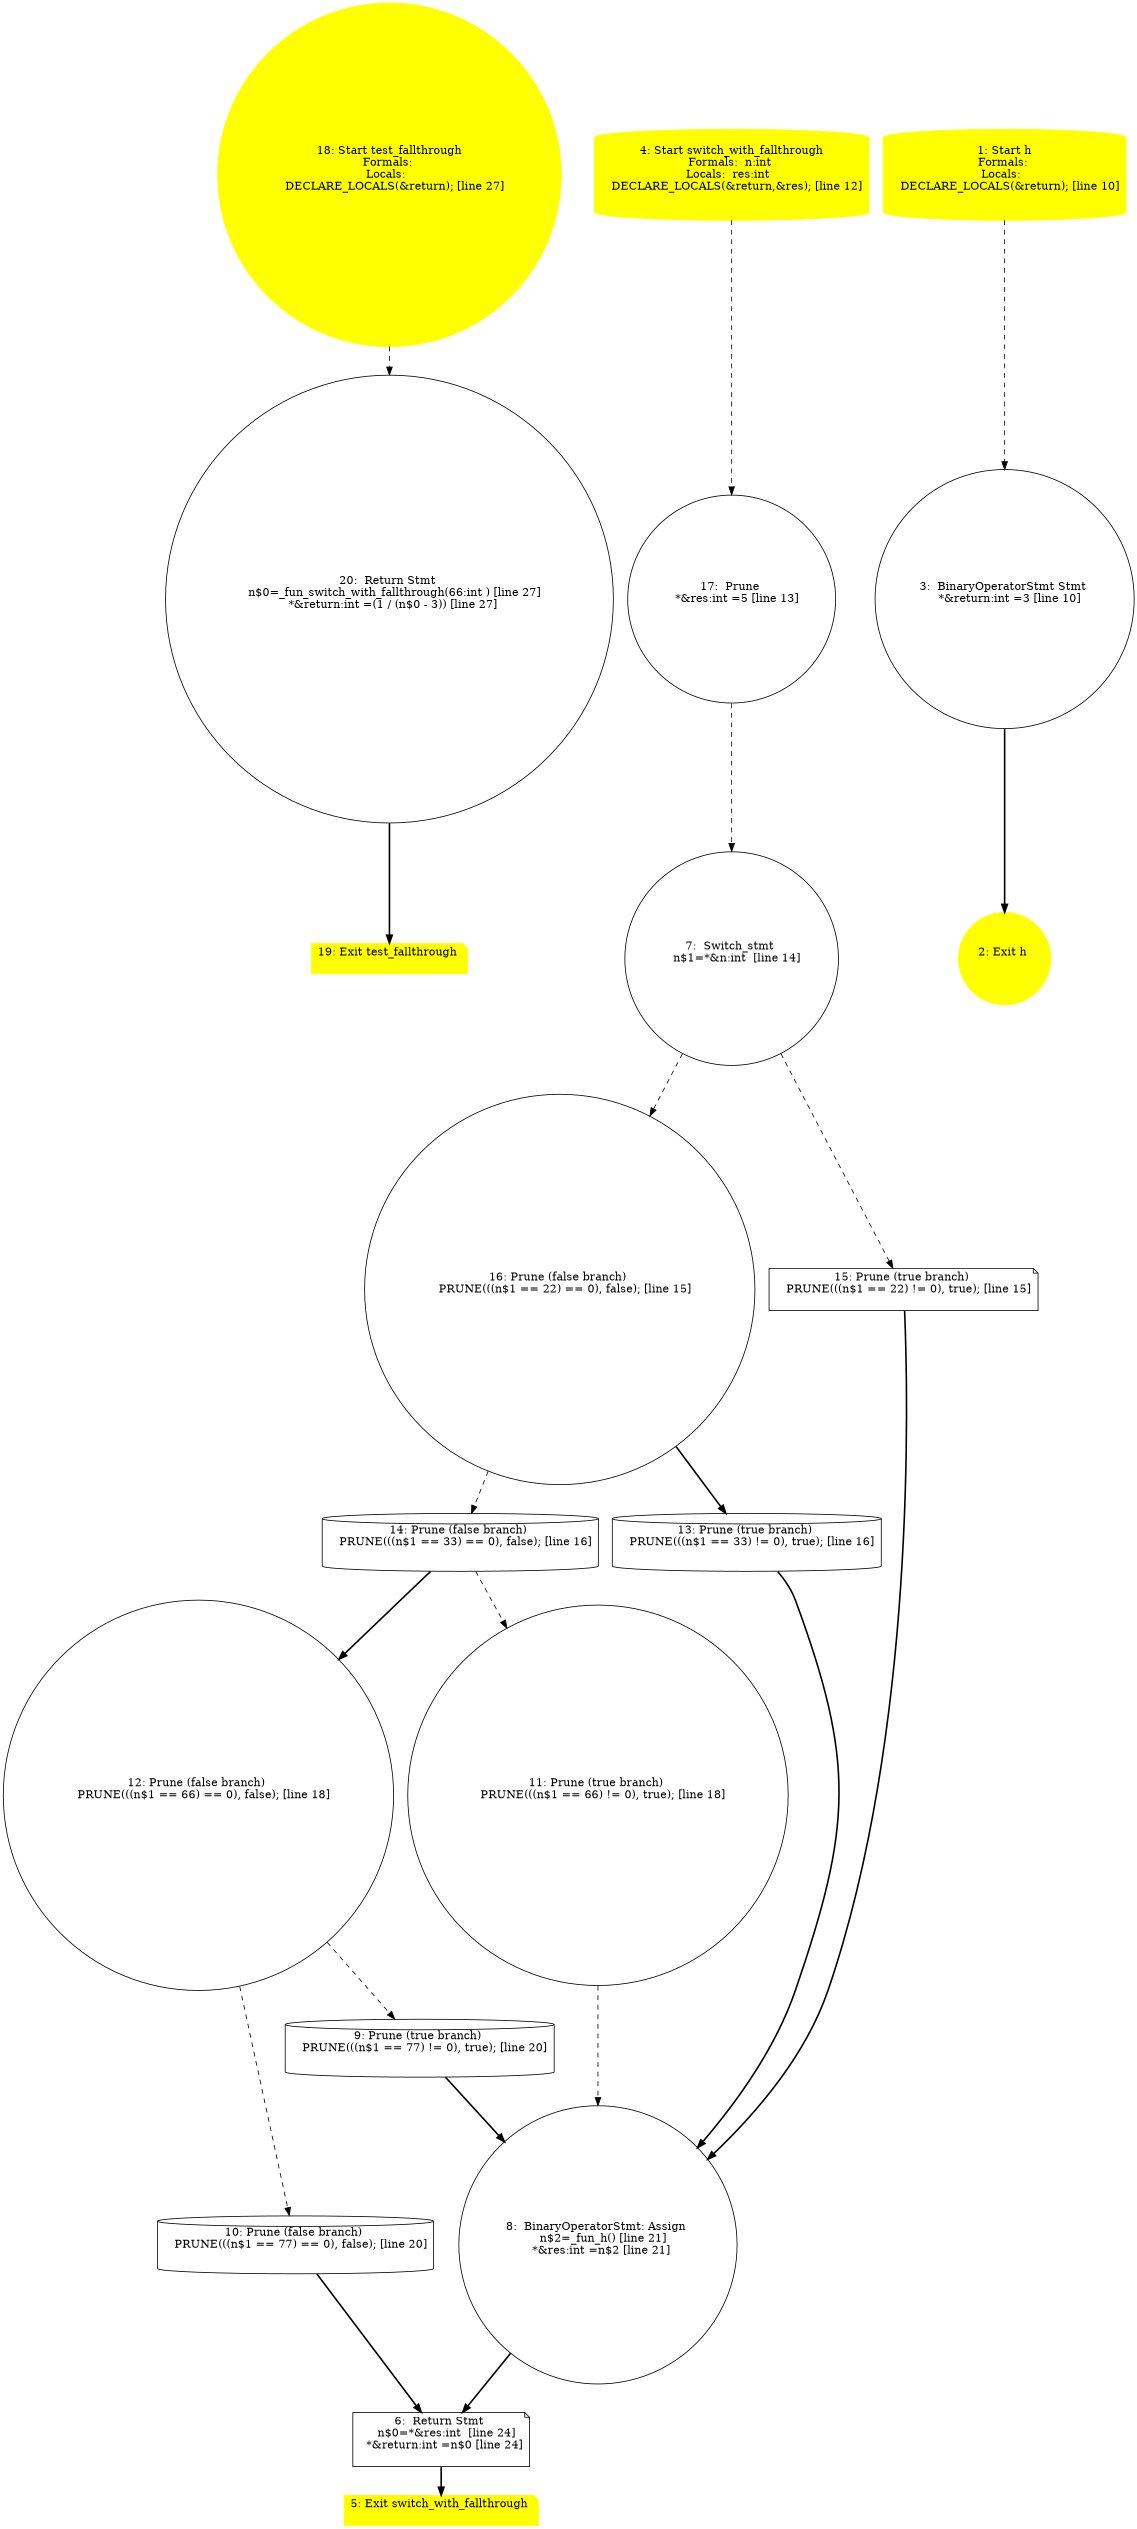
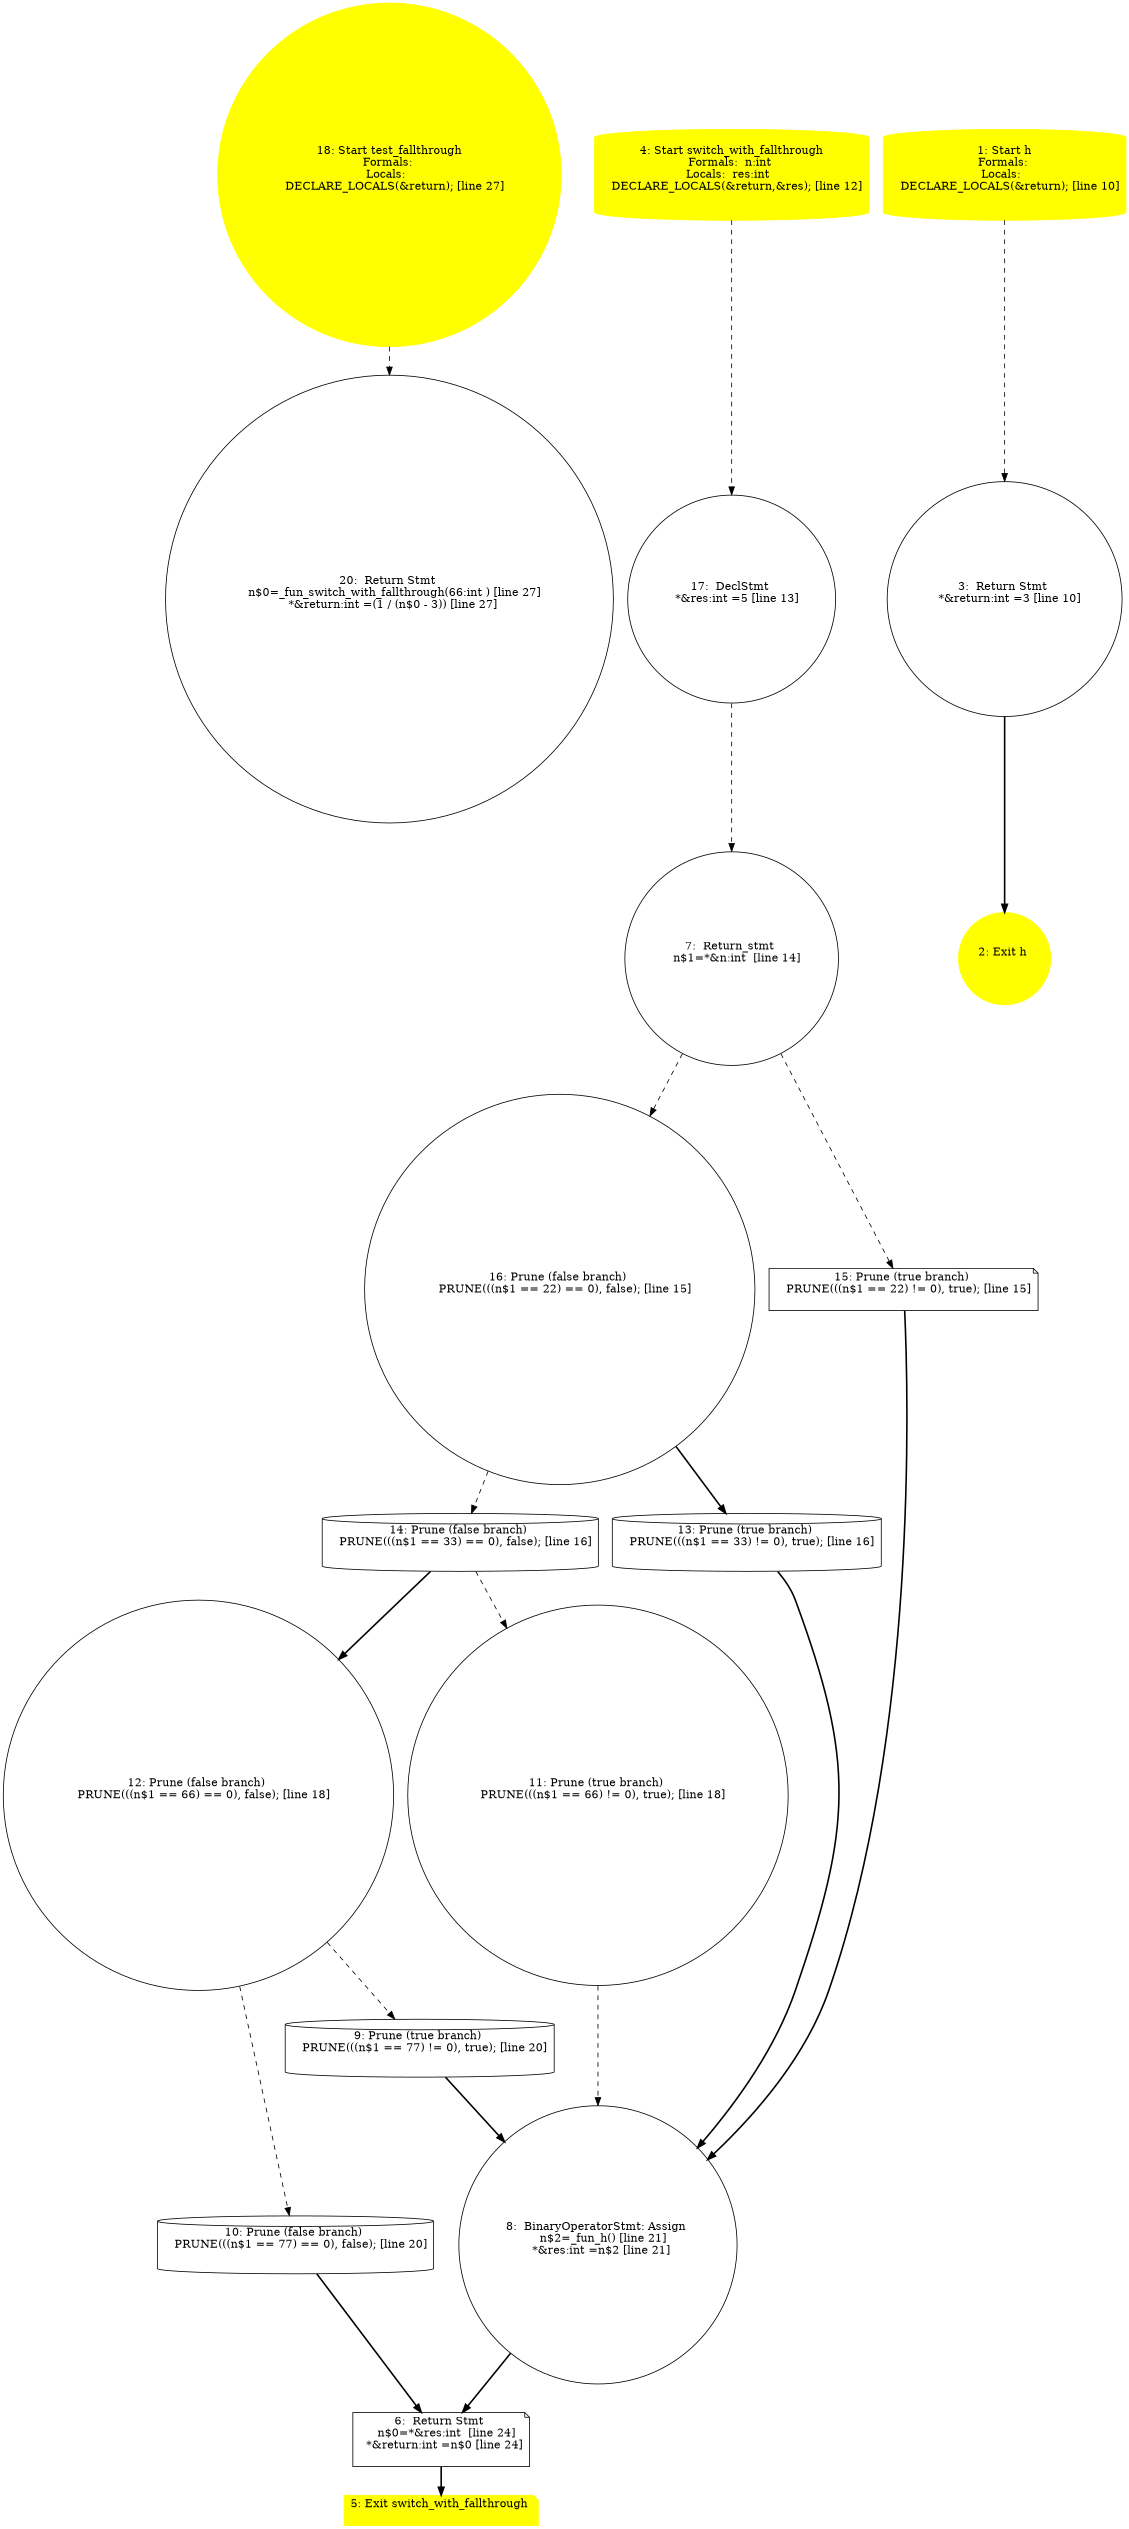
(732, 599) -> (732, 599)
(1005, 599) -> (1005, 599)
(389, 959) -> none
(732, 959) -> (732, 959)
